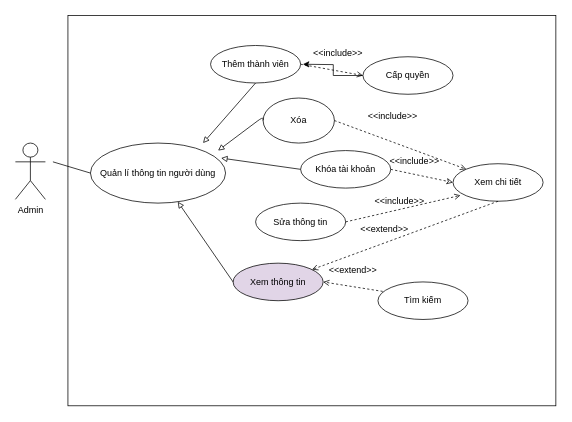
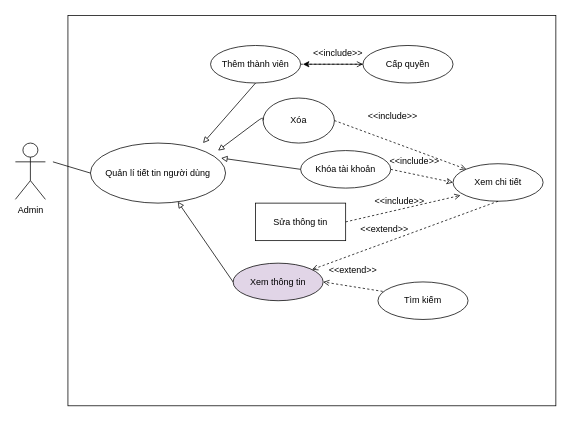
(408, 75) -> (408, 64)
(158, 173) -> (158, 173)
(300, 222) -> (300, 222)
